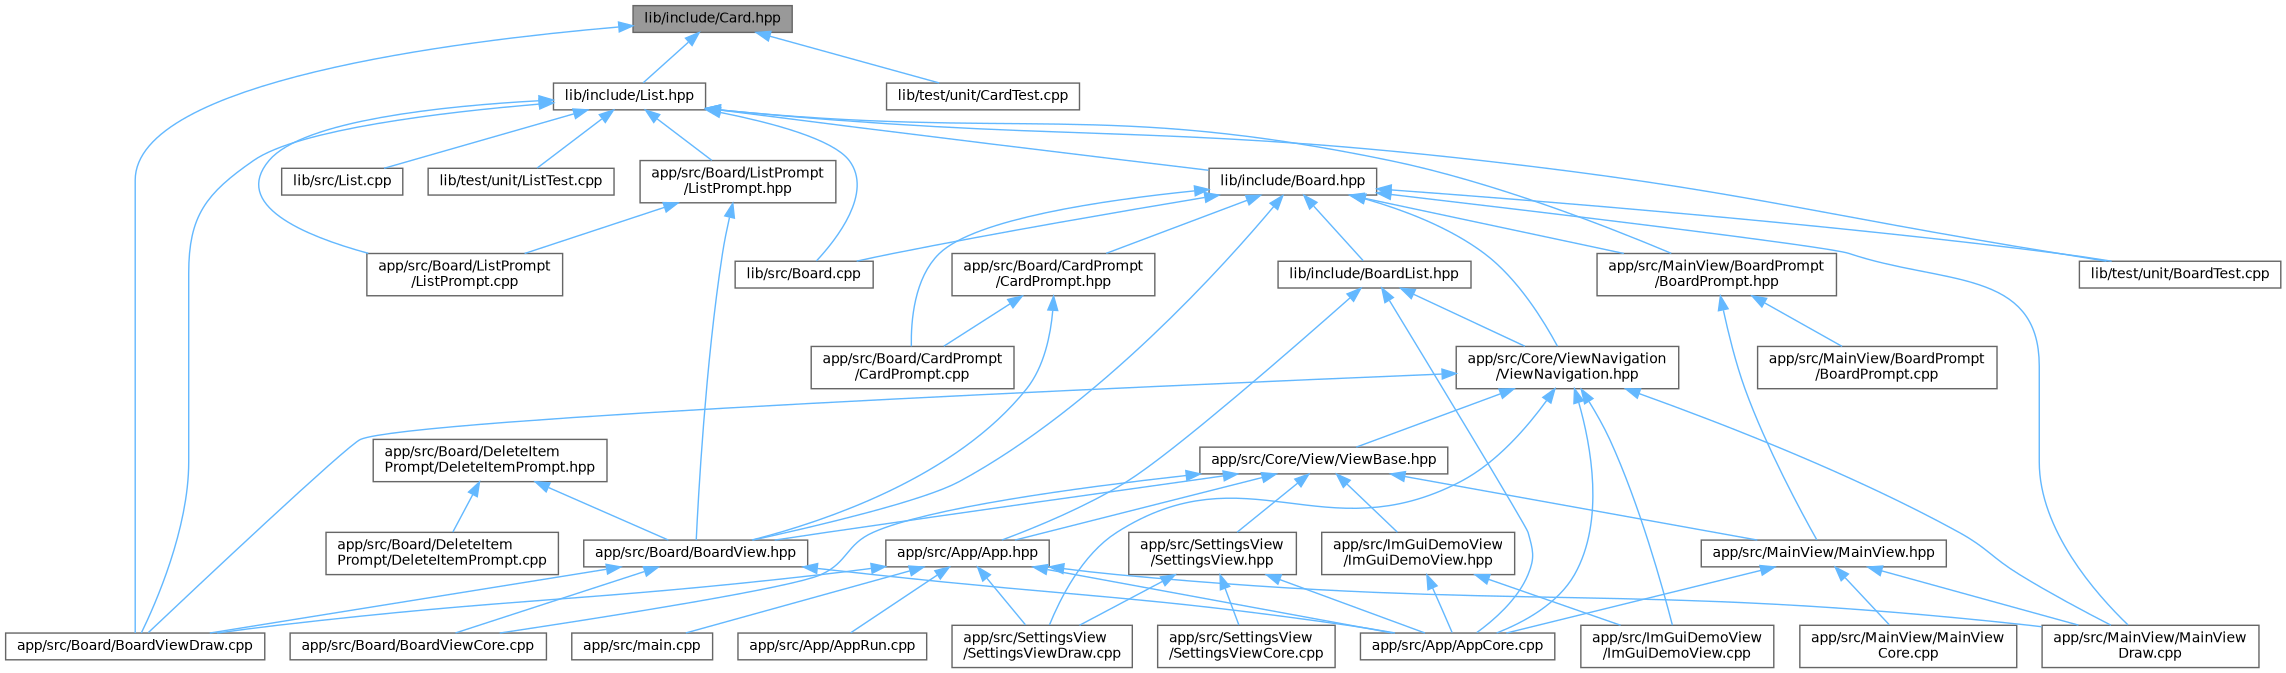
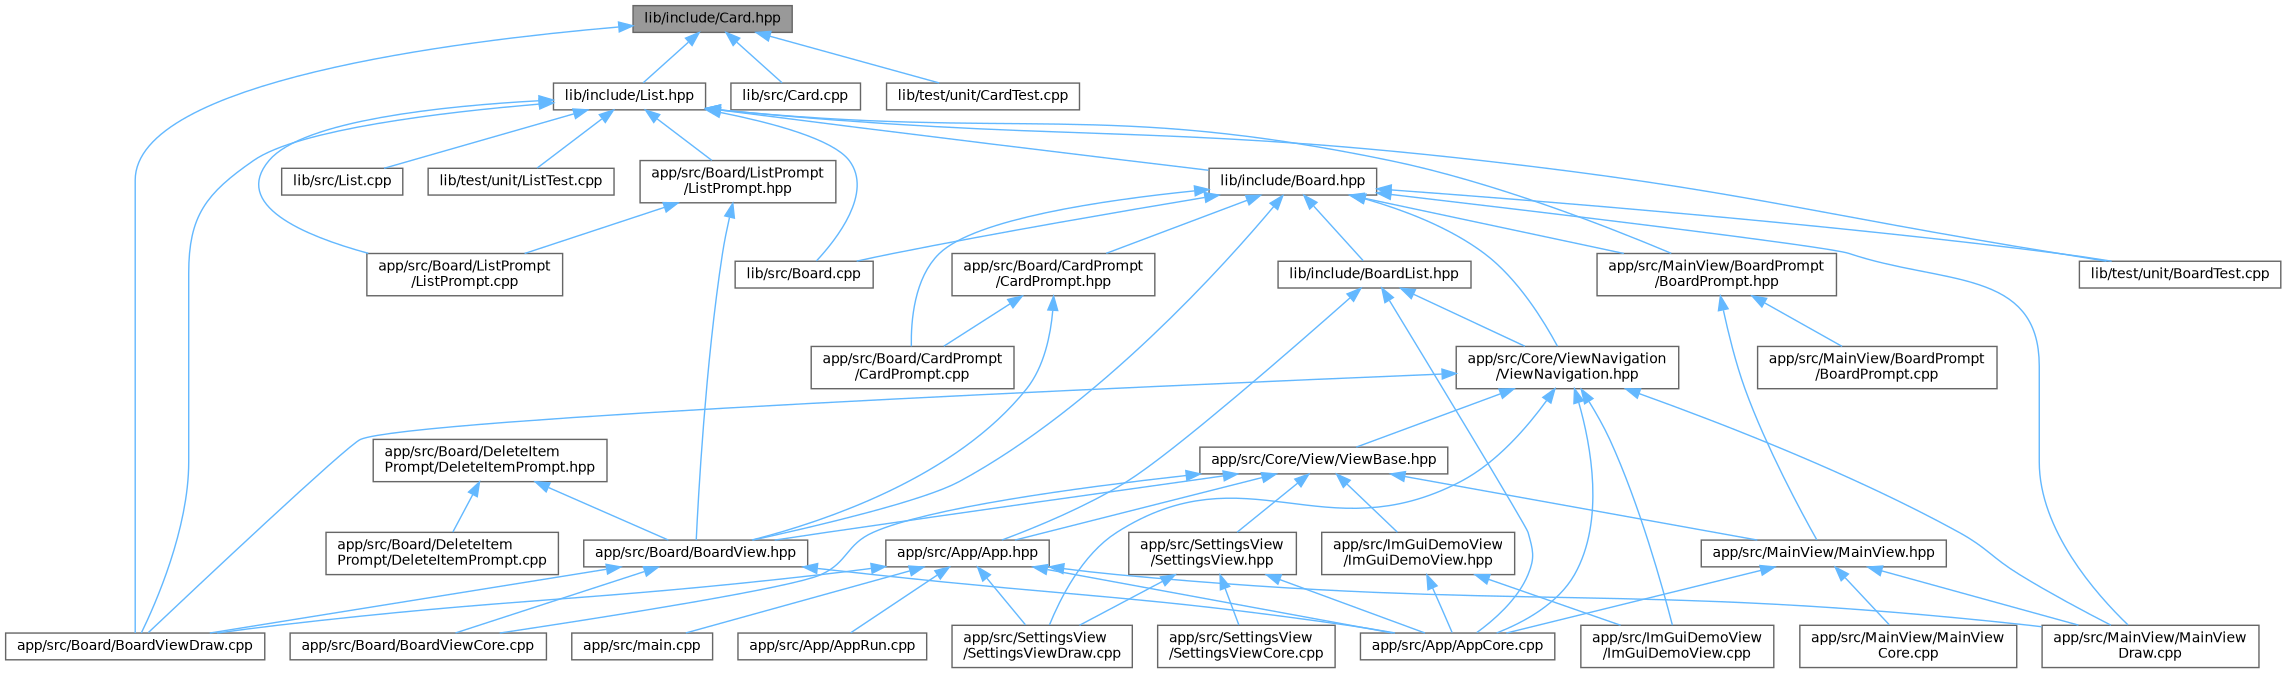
none -> (796, 96)
